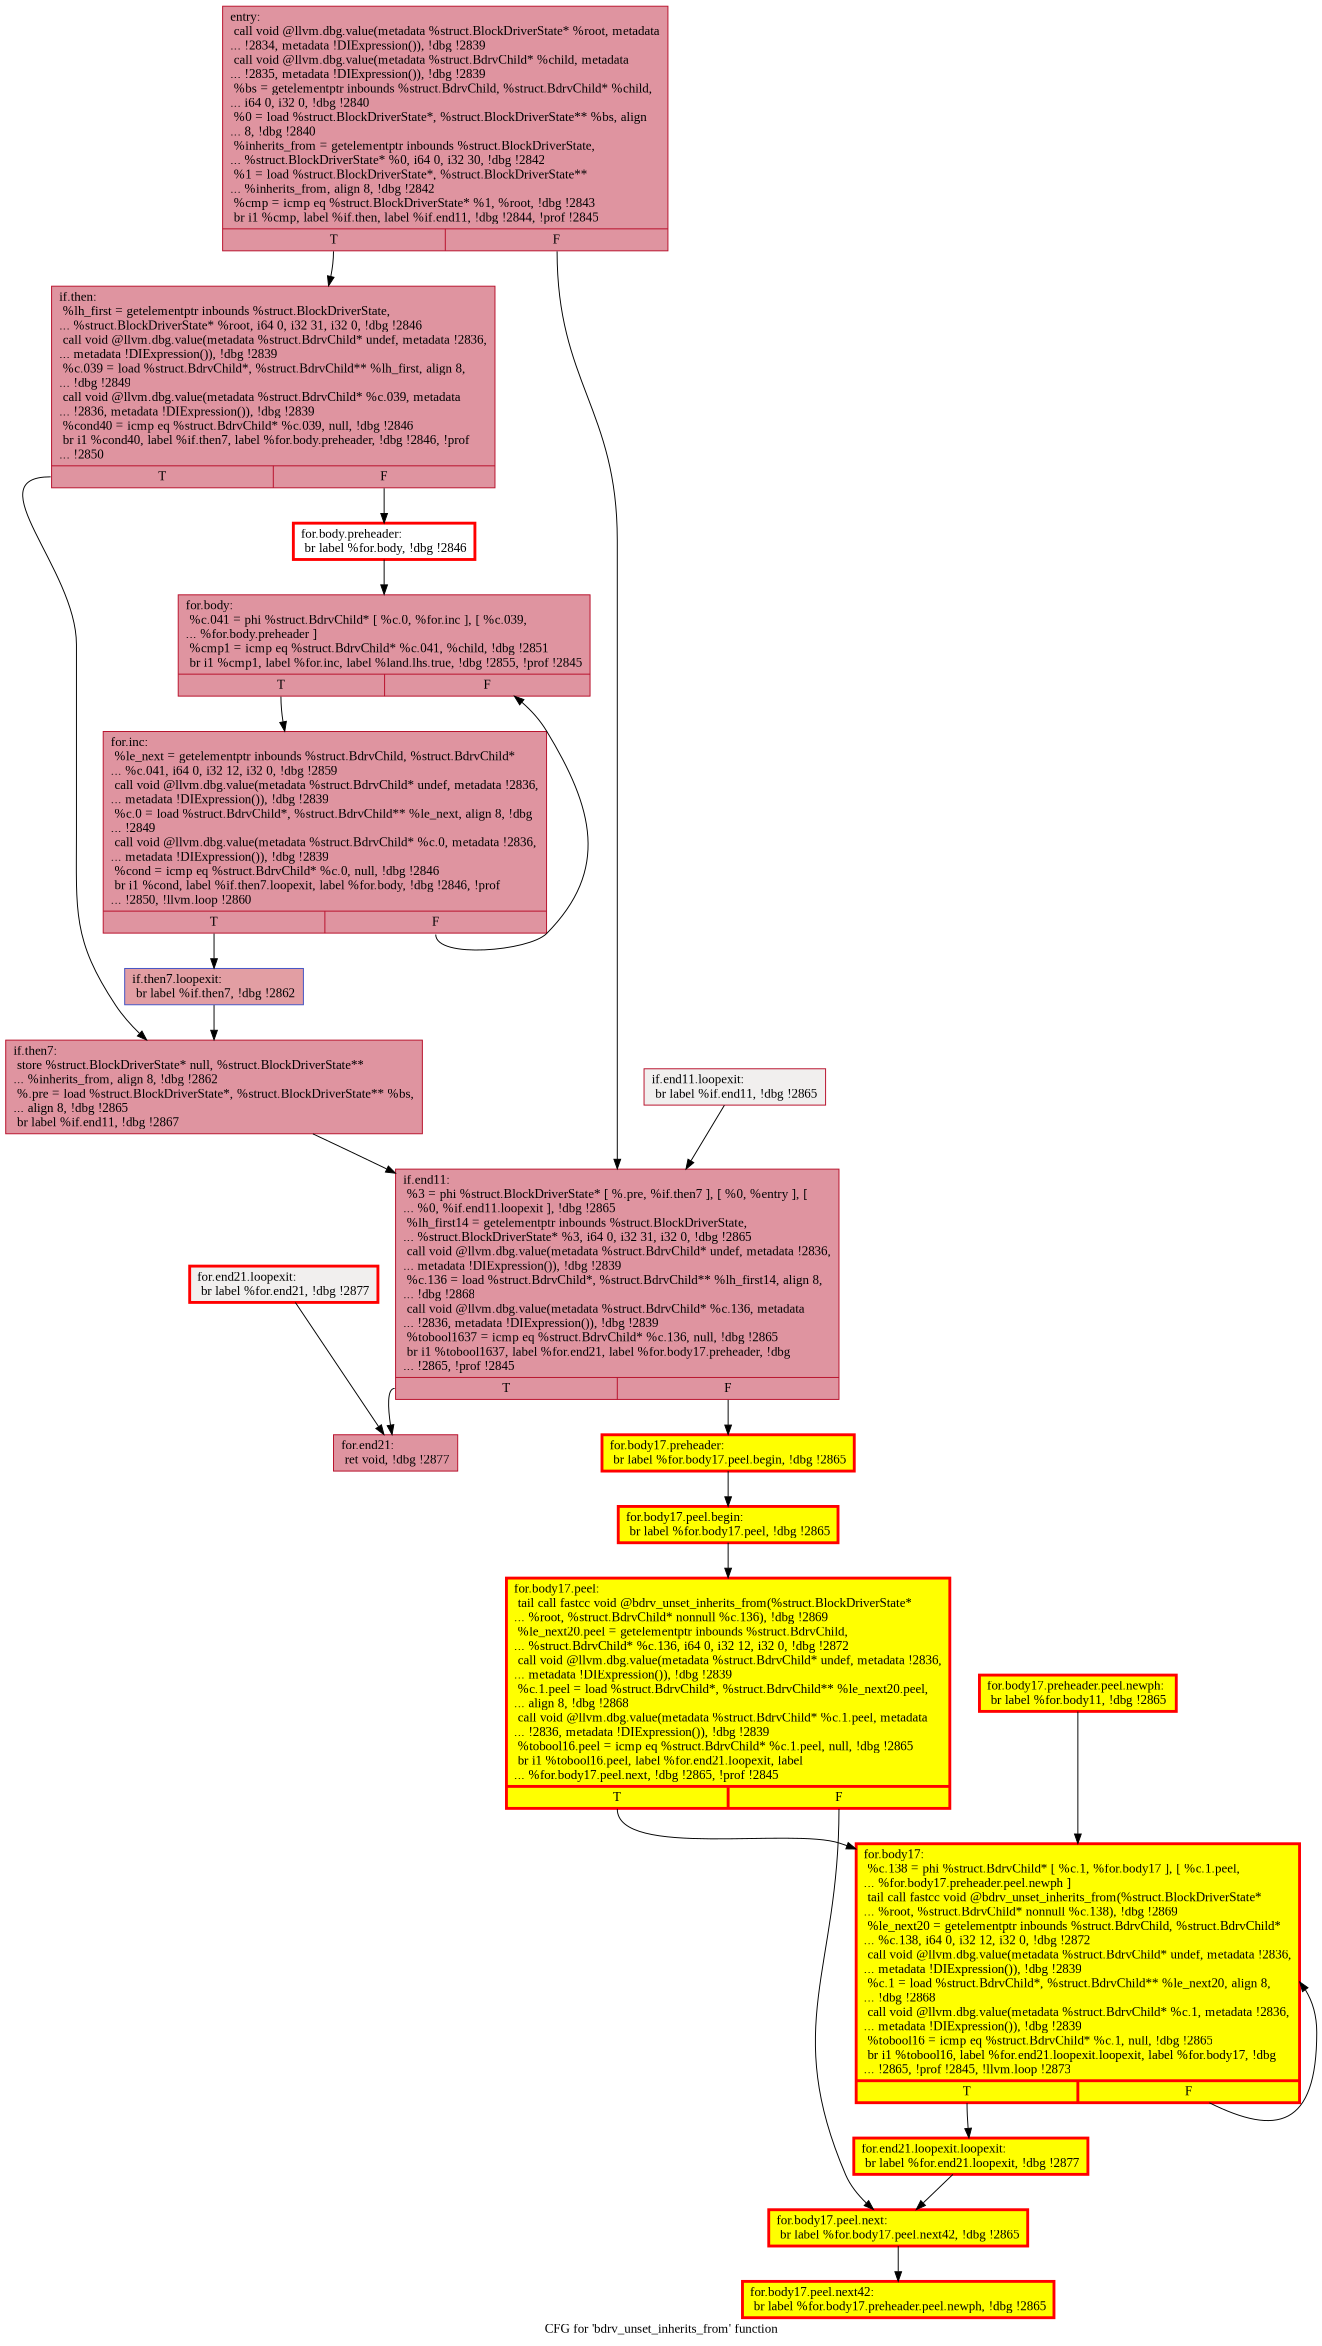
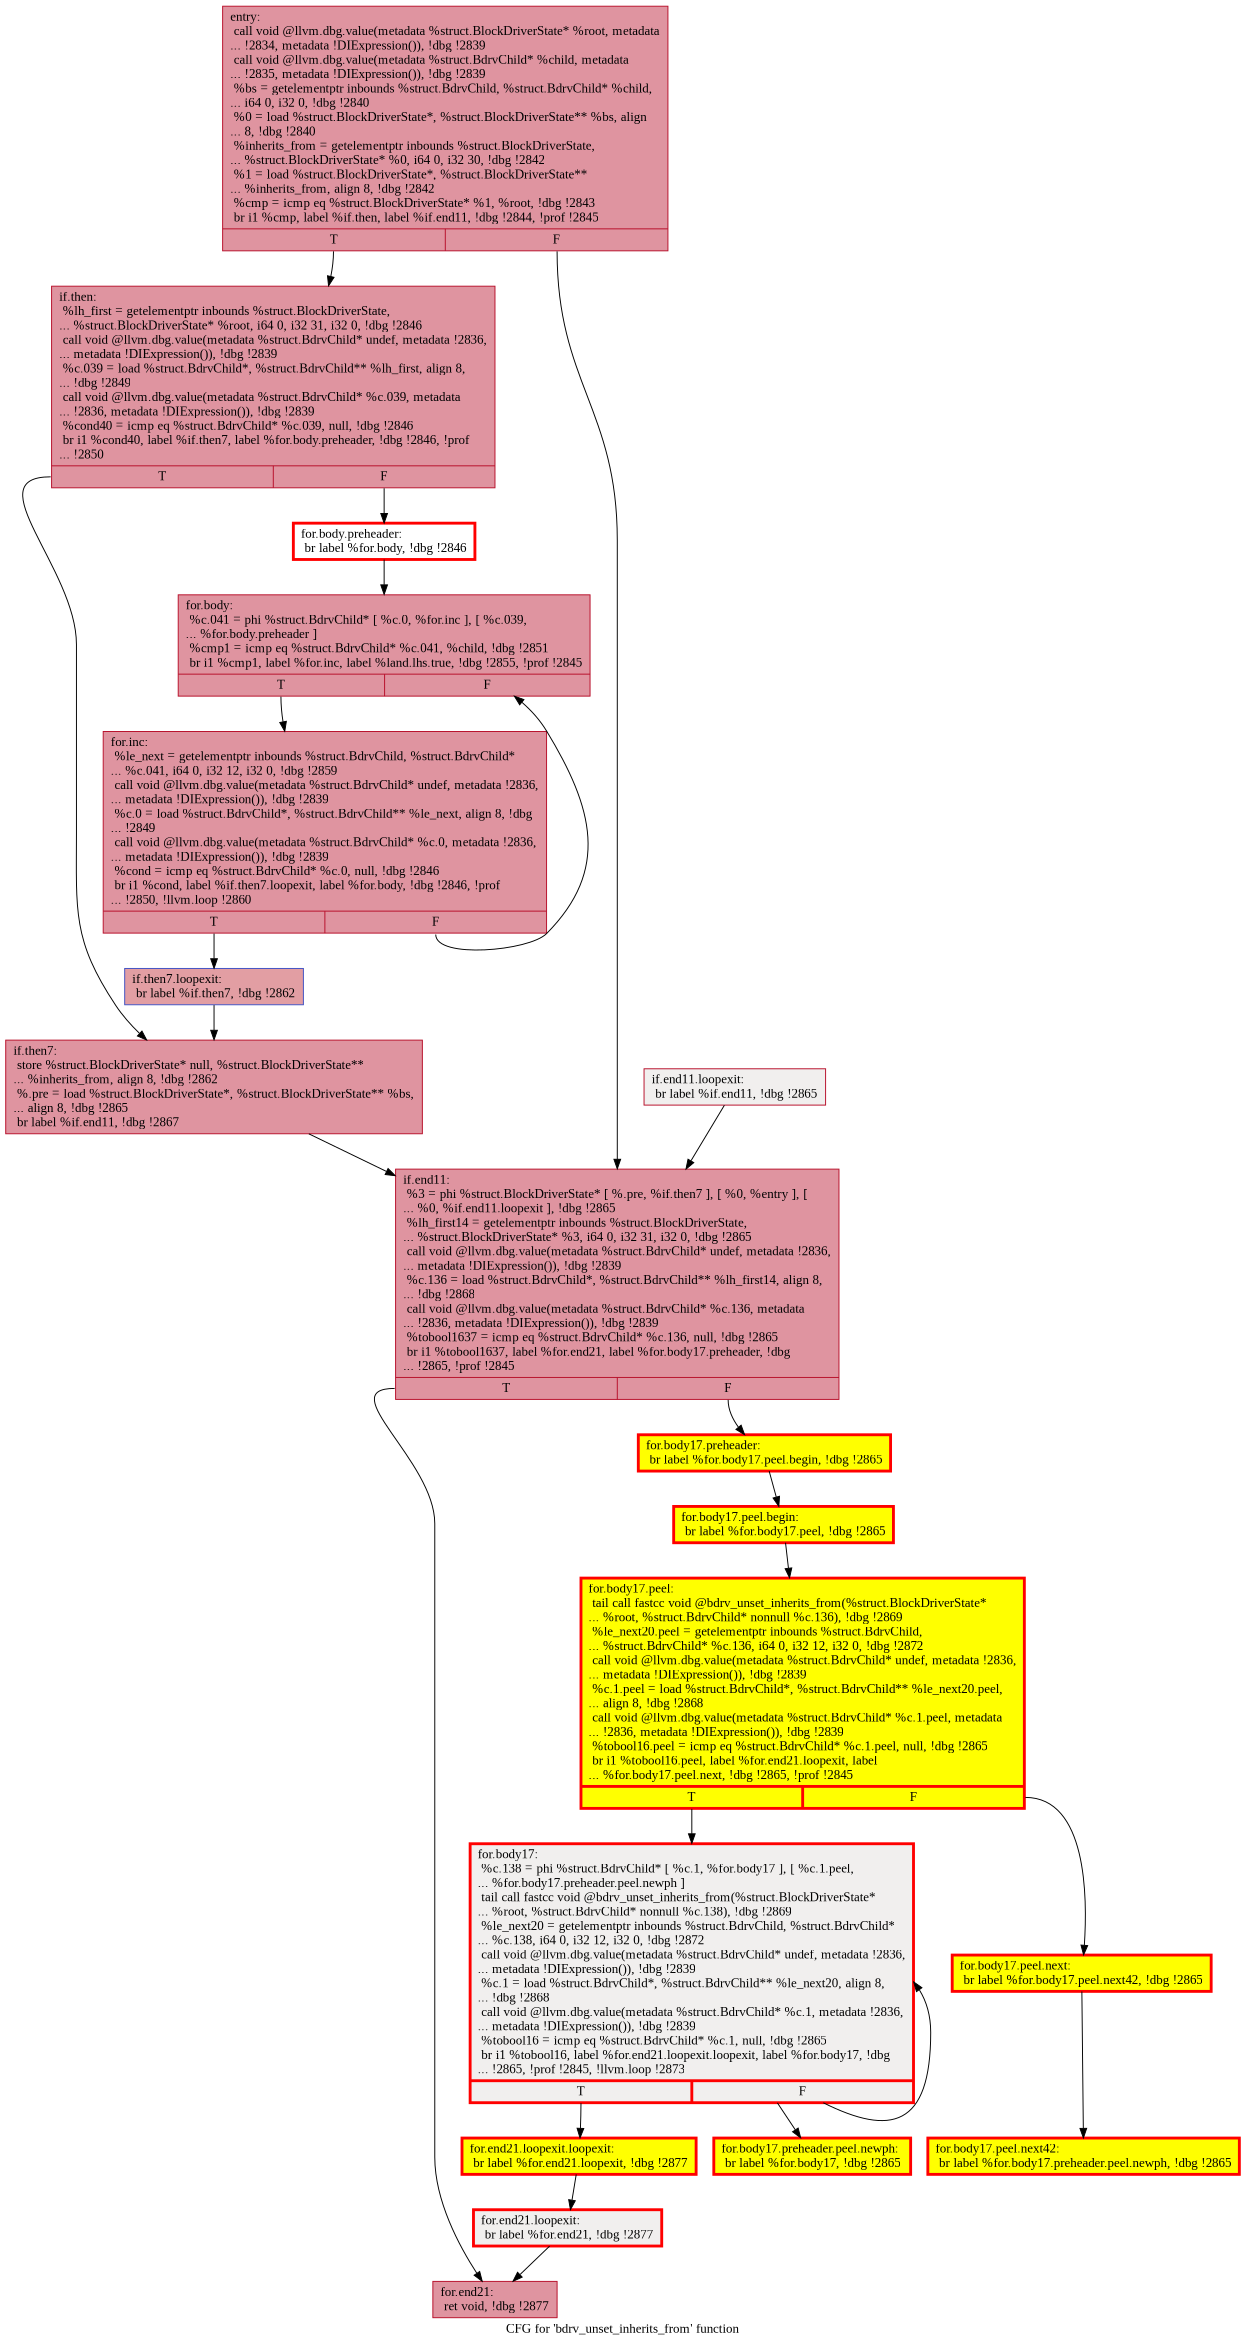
(1077, 1700) -> (811, 2163)
(1078, 1773) -> (786, 2116)
(1078, 1973) -> (692, 1973)
(938, 2189) -> (574, 2187)
